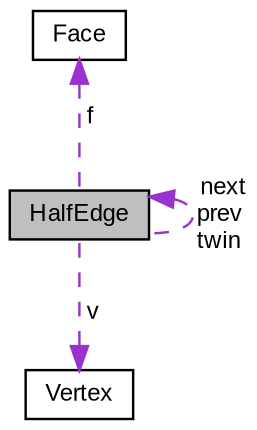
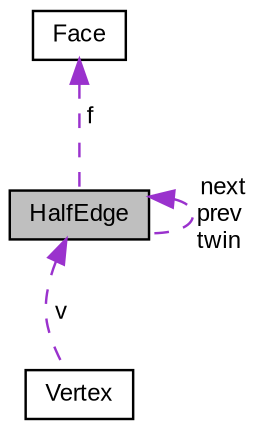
(79, 292) -> (46, 317)
